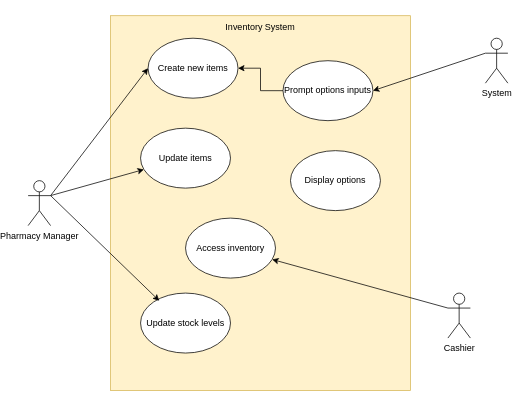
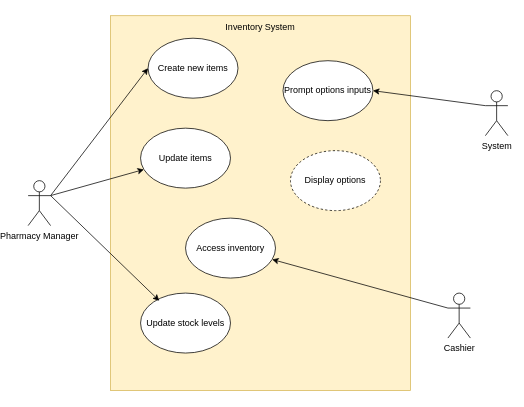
(497, 60) -> (497, 113)
(261, 82) -> none
(336, 180) -> (336, 180)
